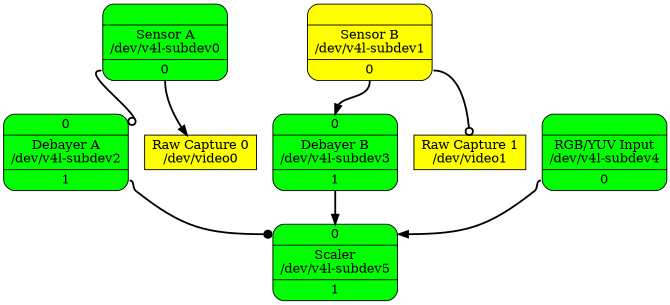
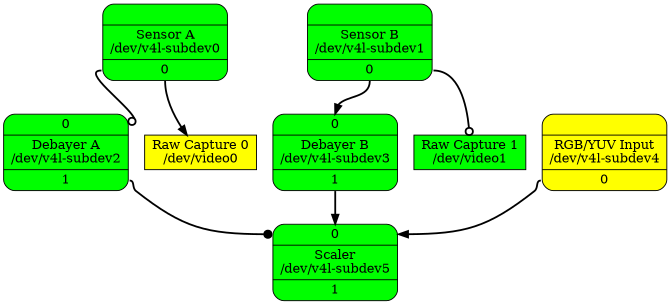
(370, 42) -> (370, 42)
(470, 152) -> (470, 152)
(605, 152) -> (605, 152)
